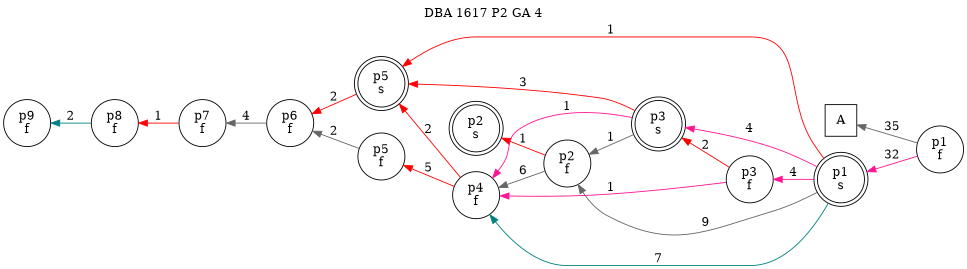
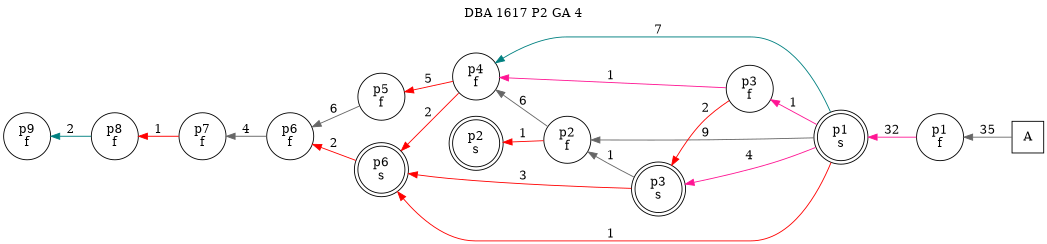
(381, 84) -> (381, 170)
(551, 116) -> none
(334, 131) -> (334, 109)
(891, 135) -> (992, 137)
(794, 173) -> (794, 103)
